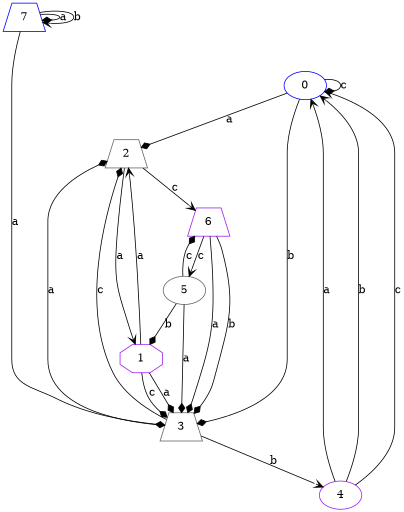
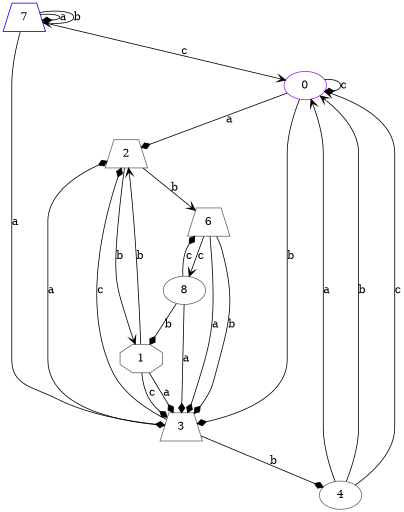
none -> (160, 50)
(305, 86) -> (305, 86)
(175, 188) -> (175, 188)
(209, 222) -> (209, 222)
(120, 256) -> (120, 256)
(140, 256) -> (140, 256)
(184, 290) -> (184, 290)
(141, 359) -> (141, 359)
(258, 460) -> (258, 460)
(341, 495) -> (341, 495)
